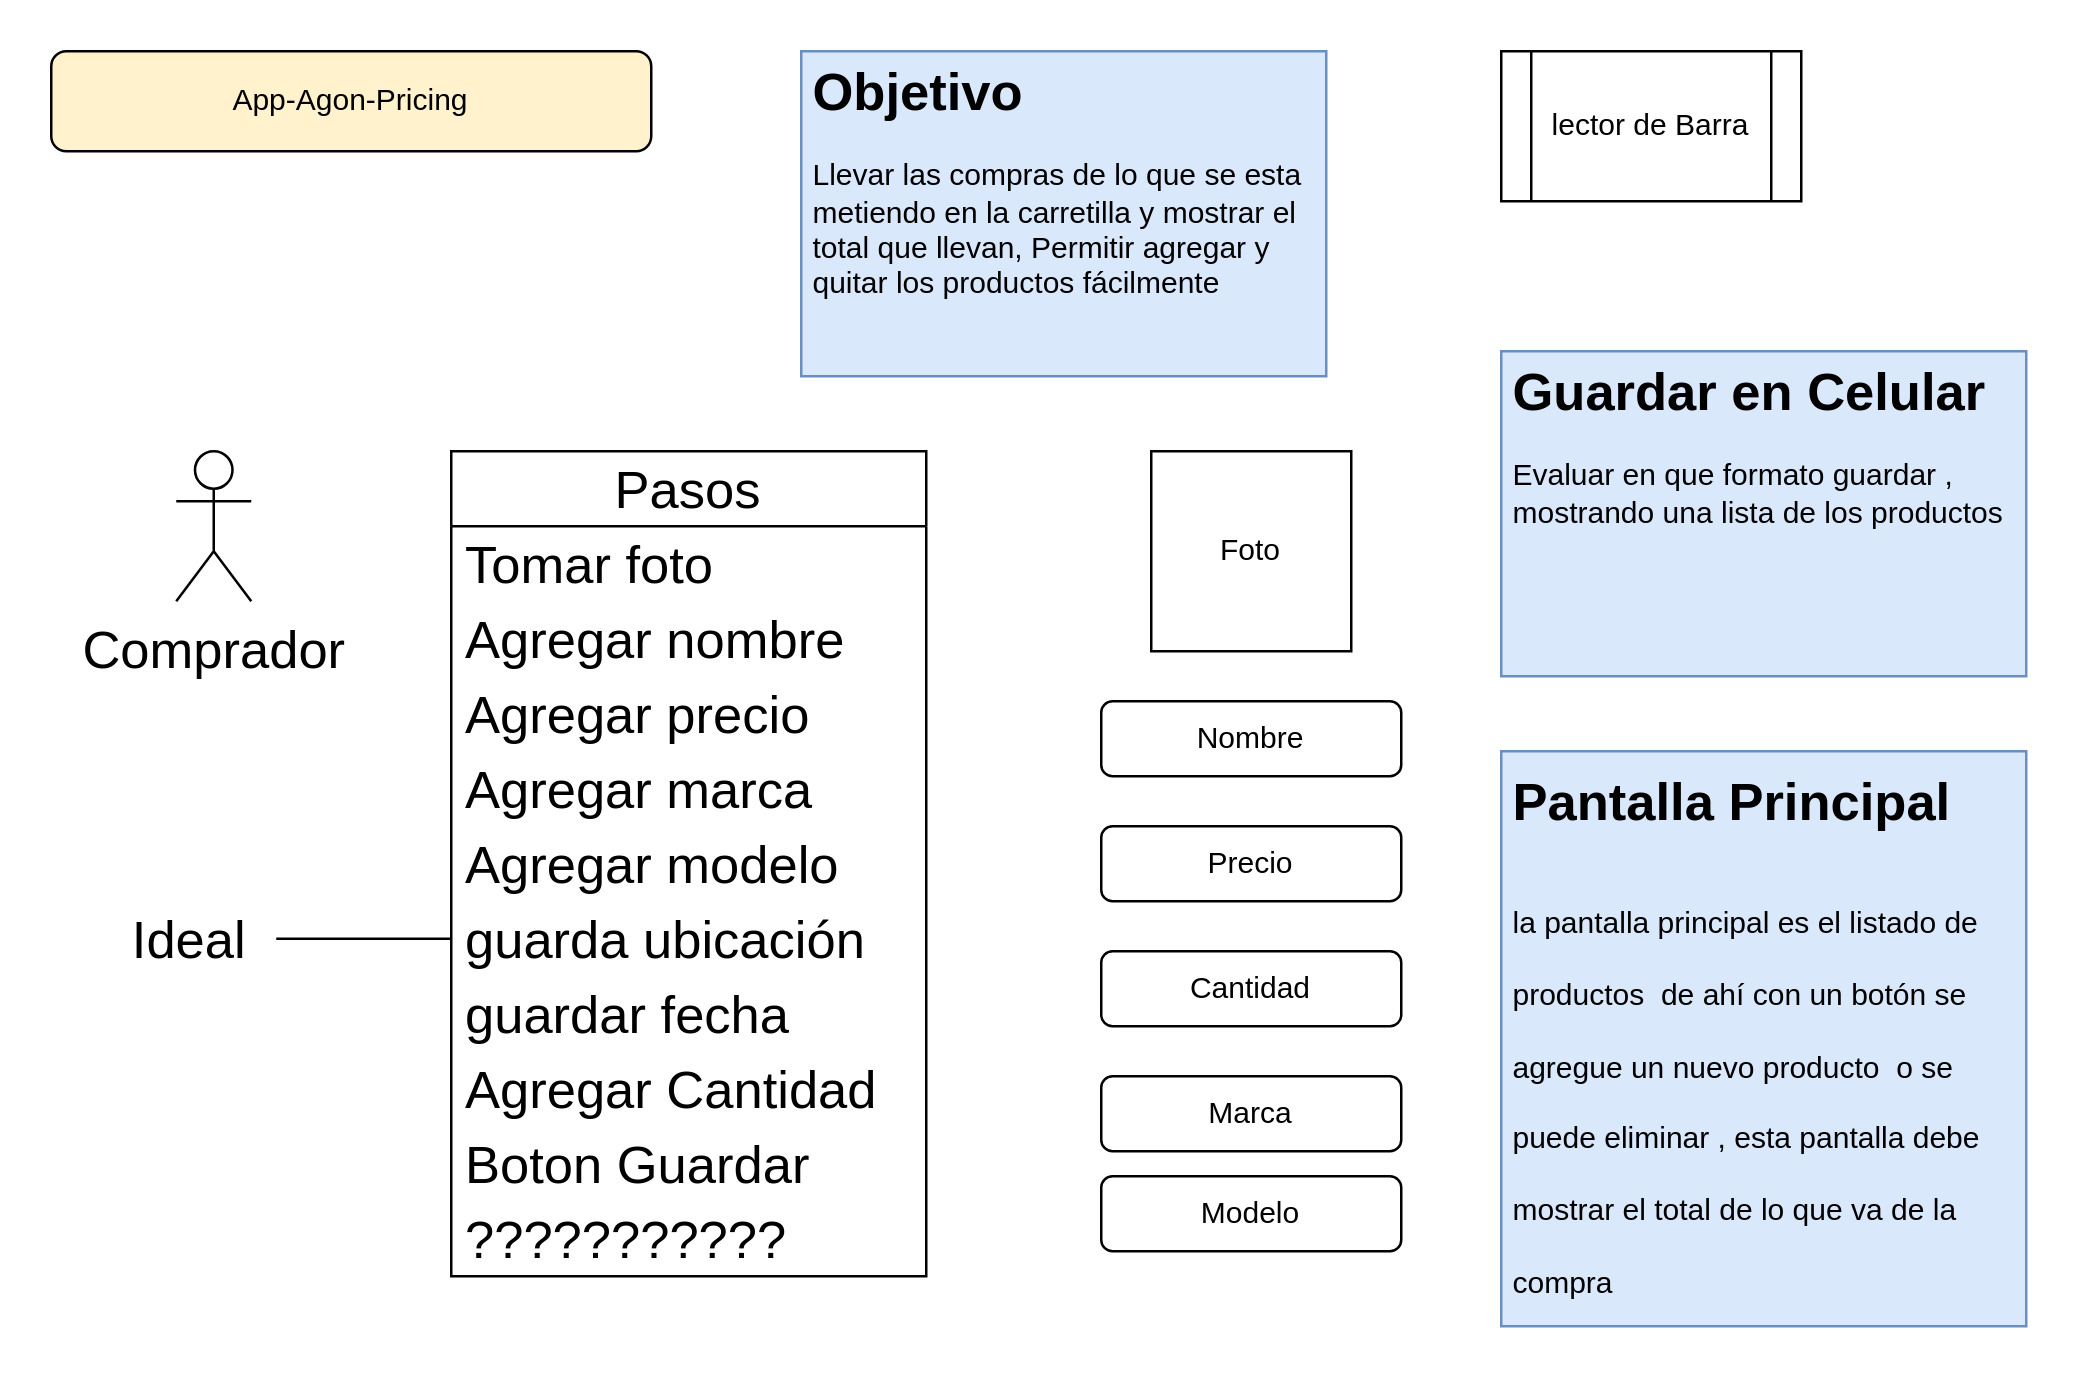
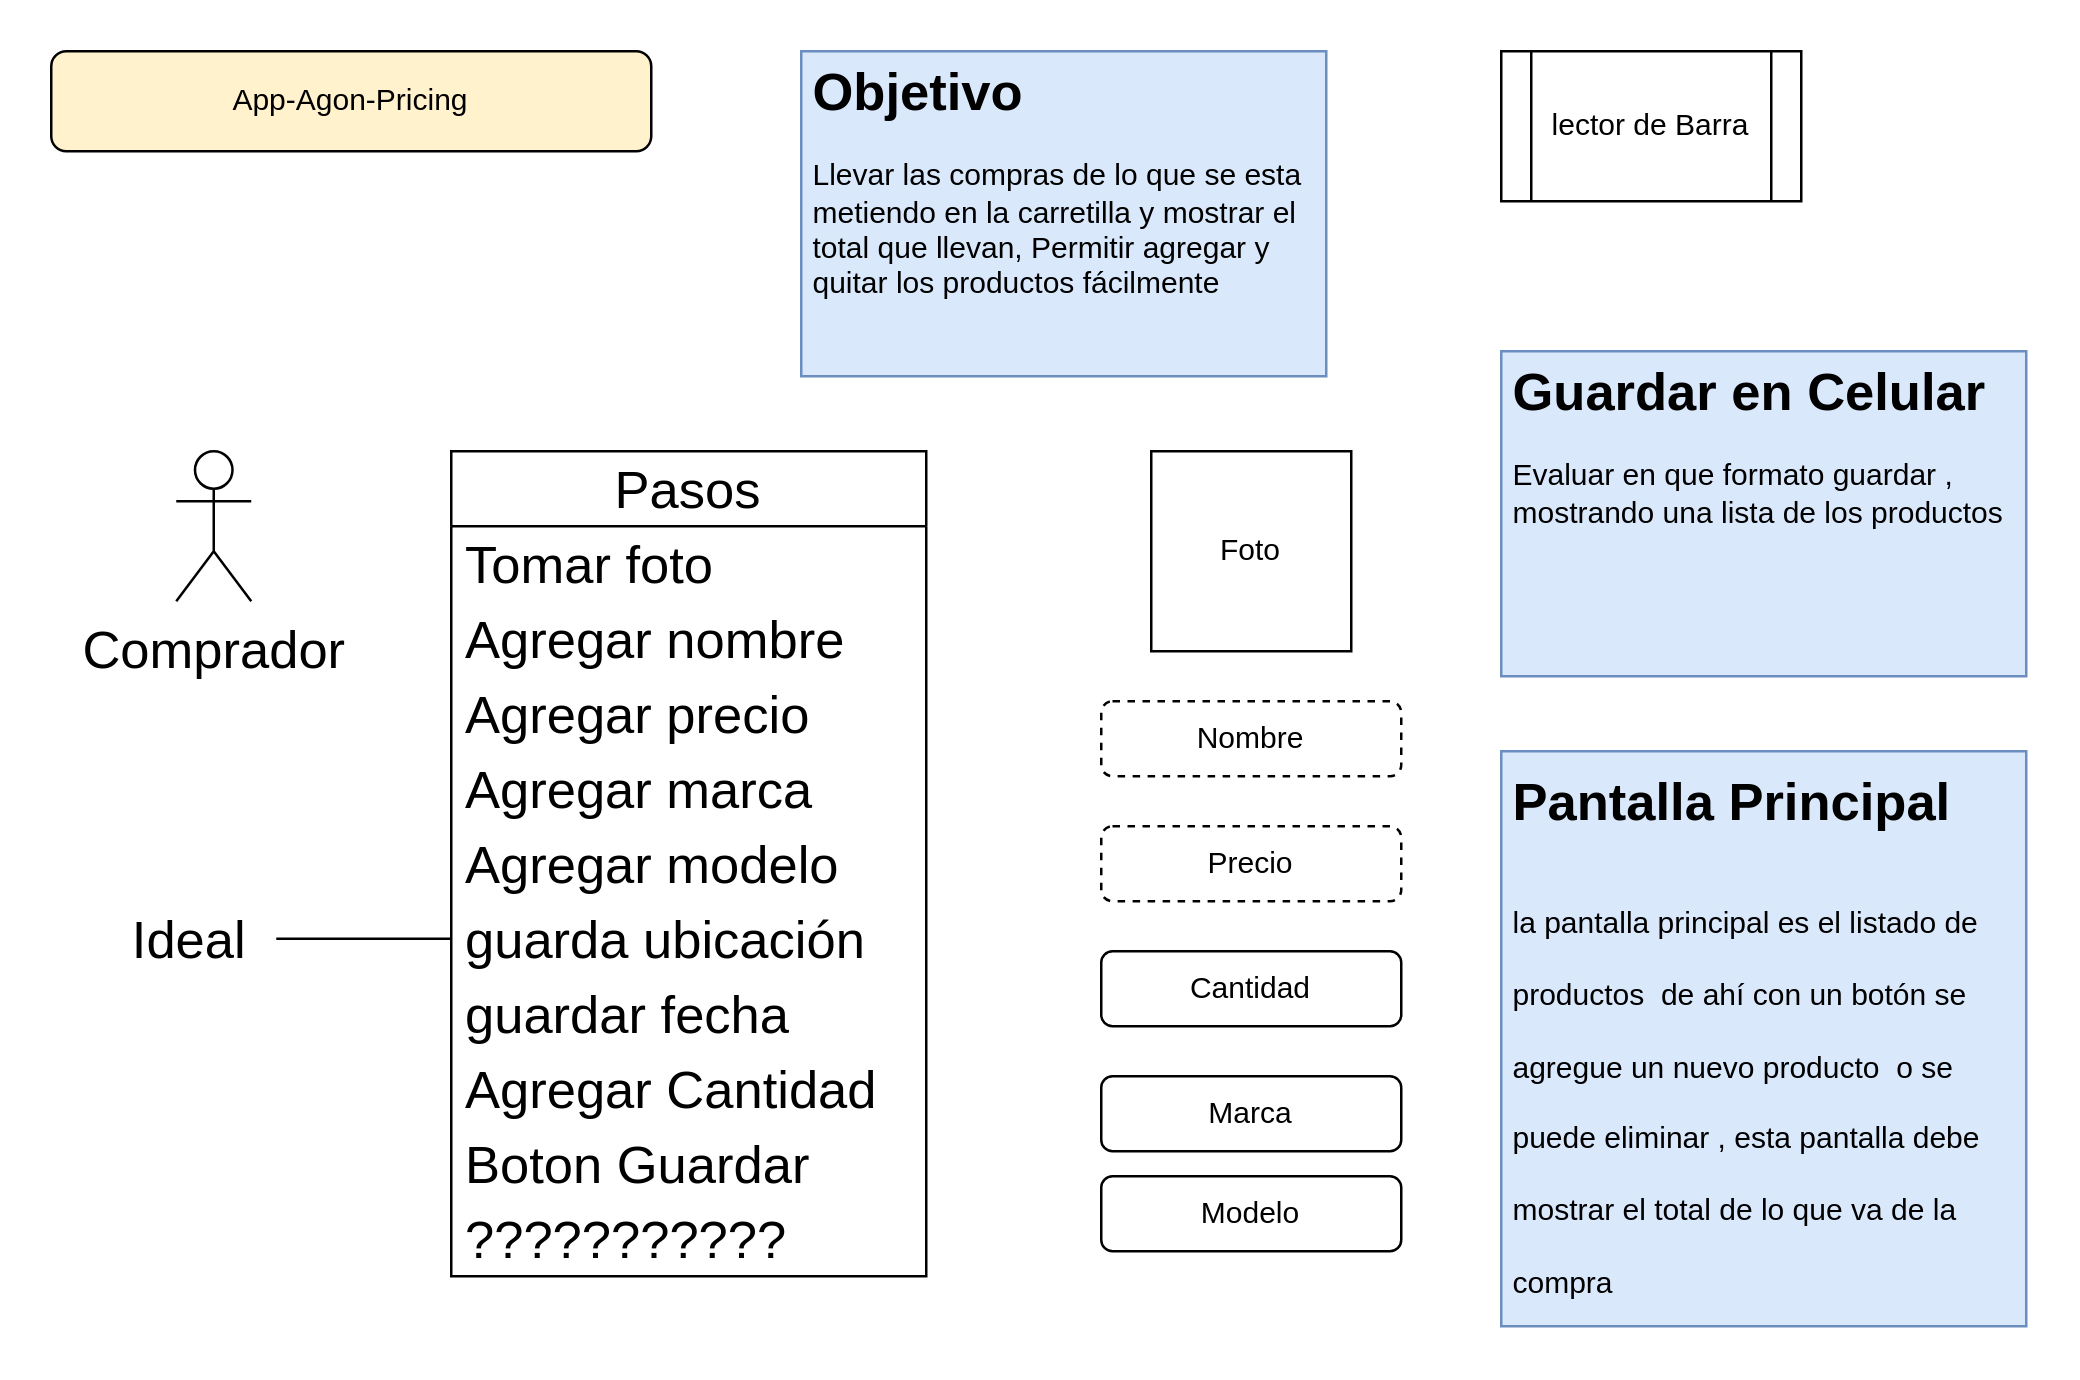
(1251, 739) -> (1251, 739)
(1251, 864) -> (1251, 864)
